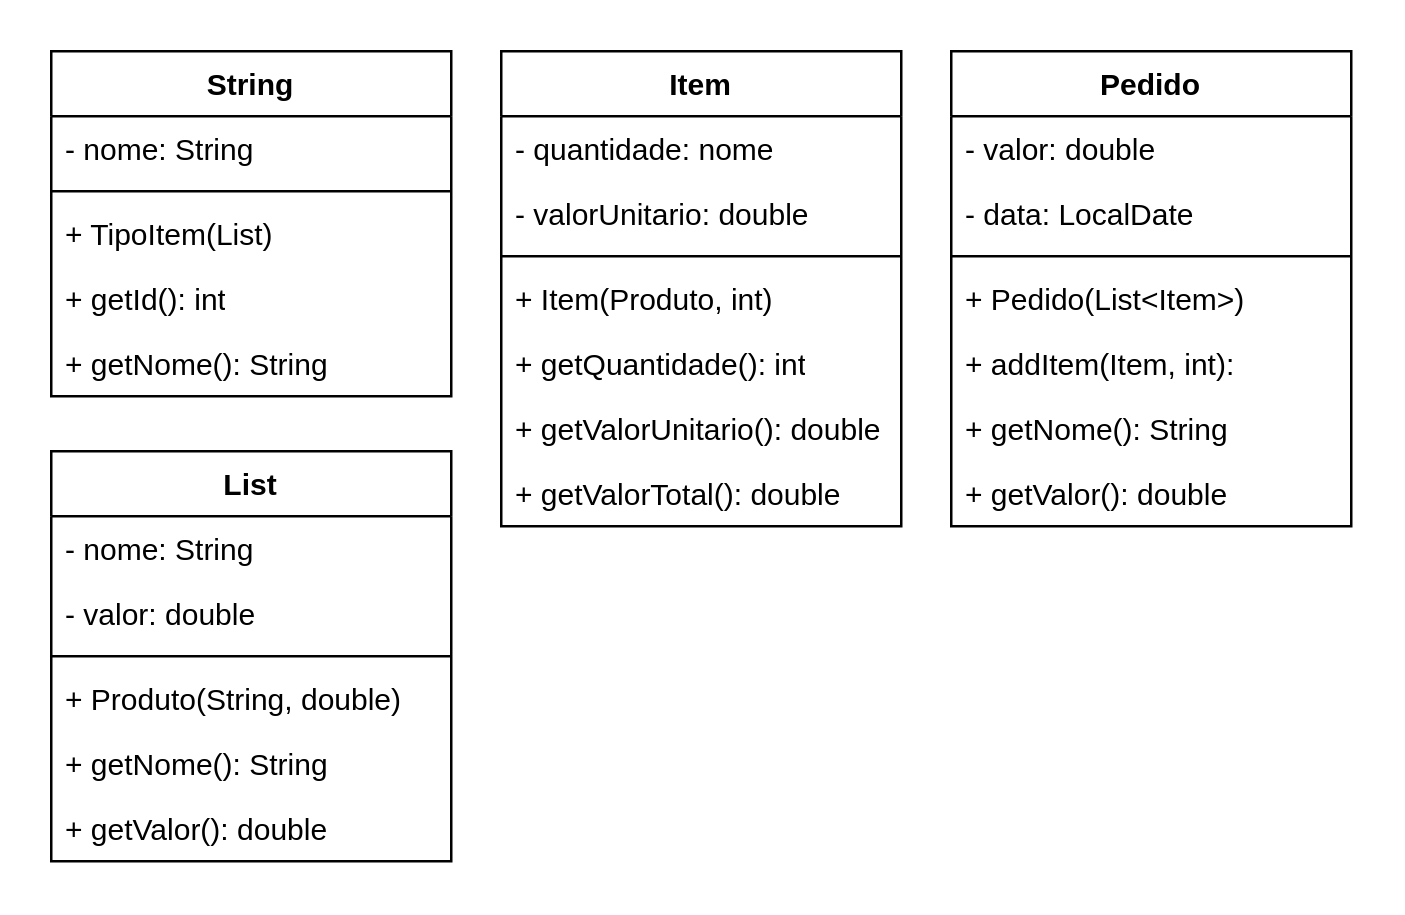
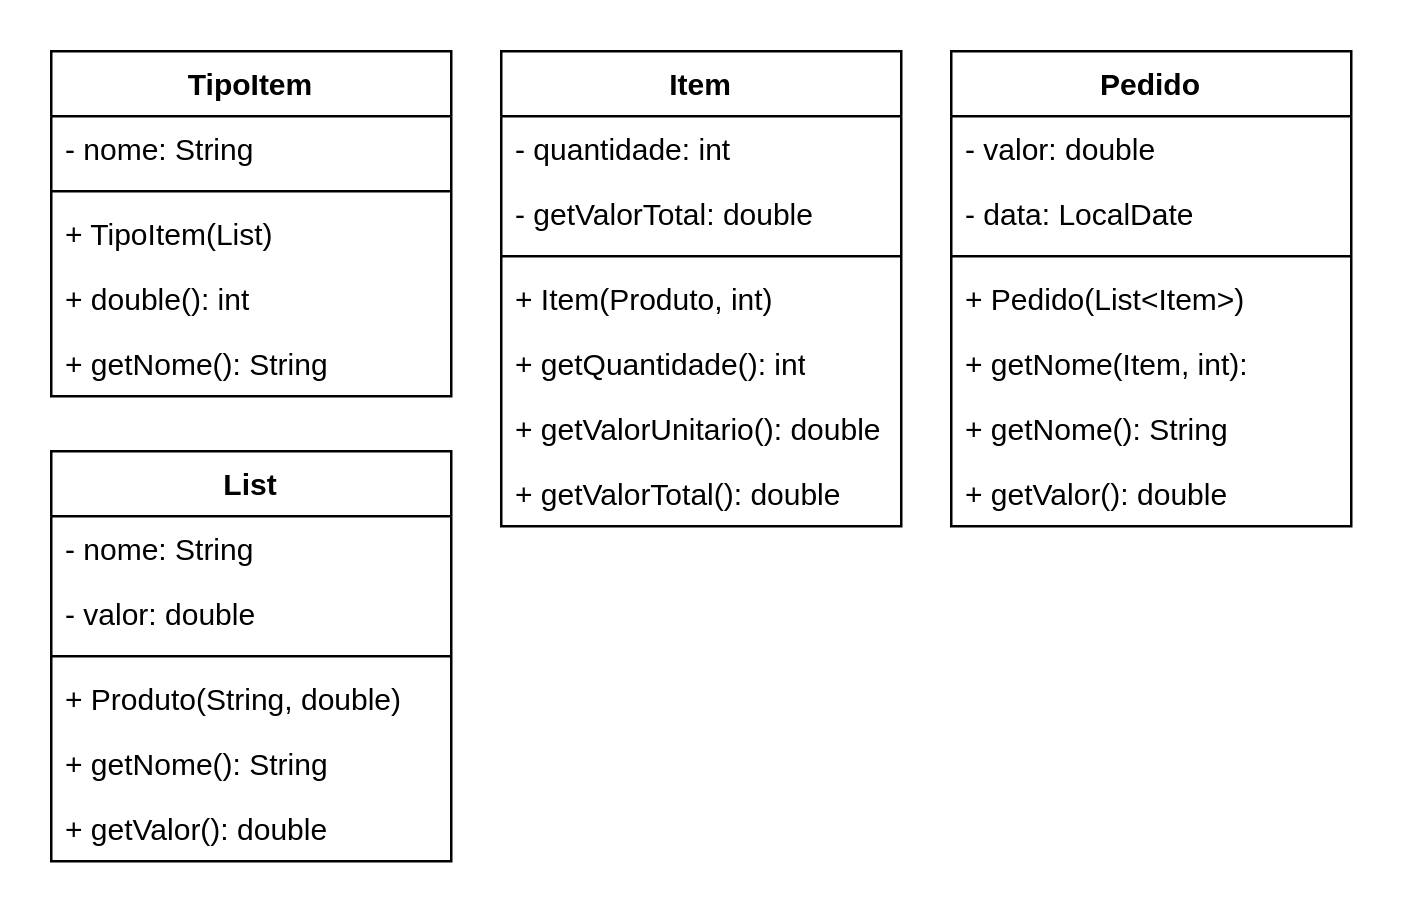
(251, 87) -> (251, 87)
(652, 152) -> (640, 152)
(682, 217) -> (686, 217)
(168, 302) -> (173, 302)
(1123, 367) -> (1123, 367)
